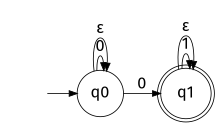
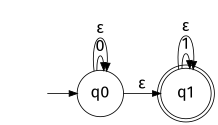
(142, 85) -> (142, 85)
